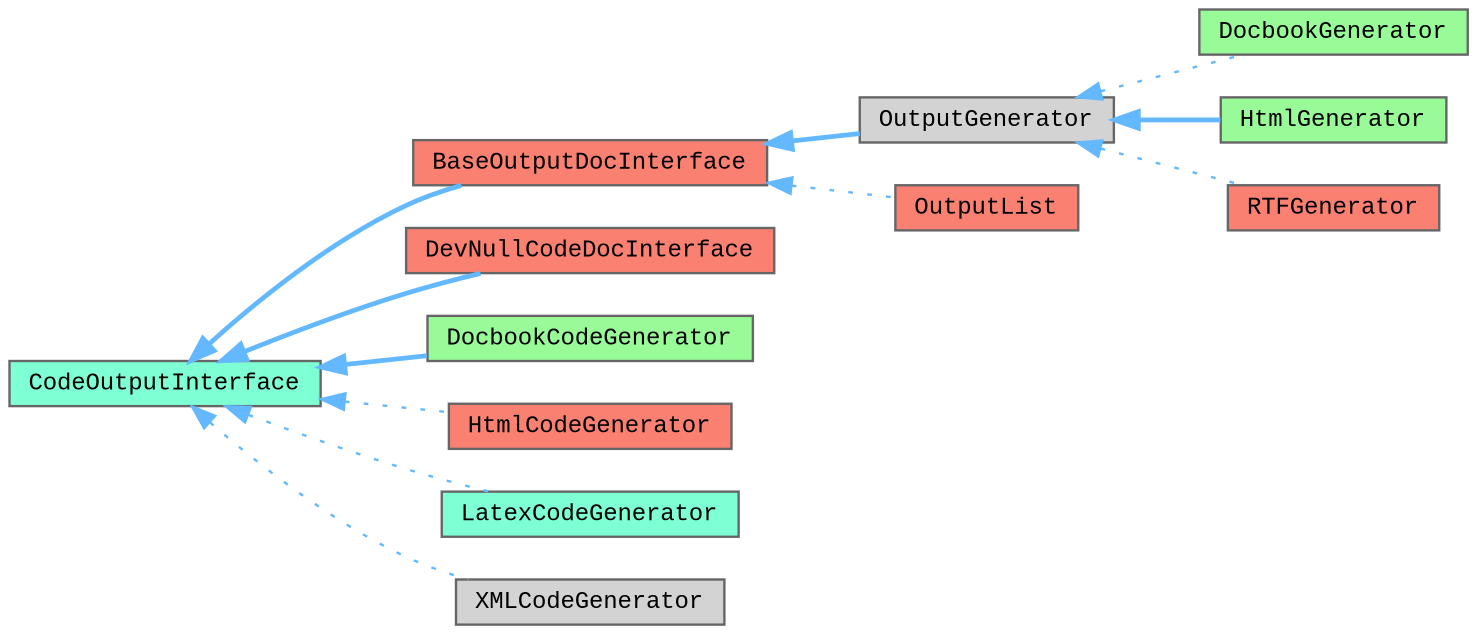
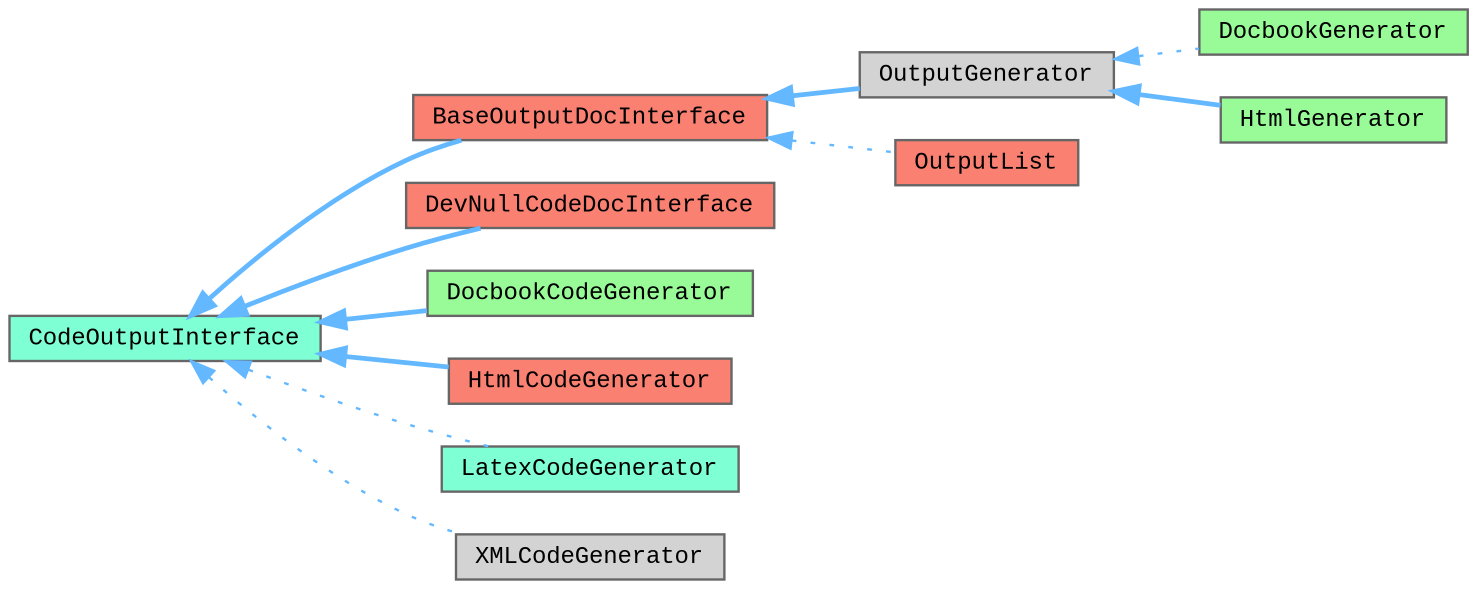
(1334, 208) -> none
(397, 407) -> (397, 362)
